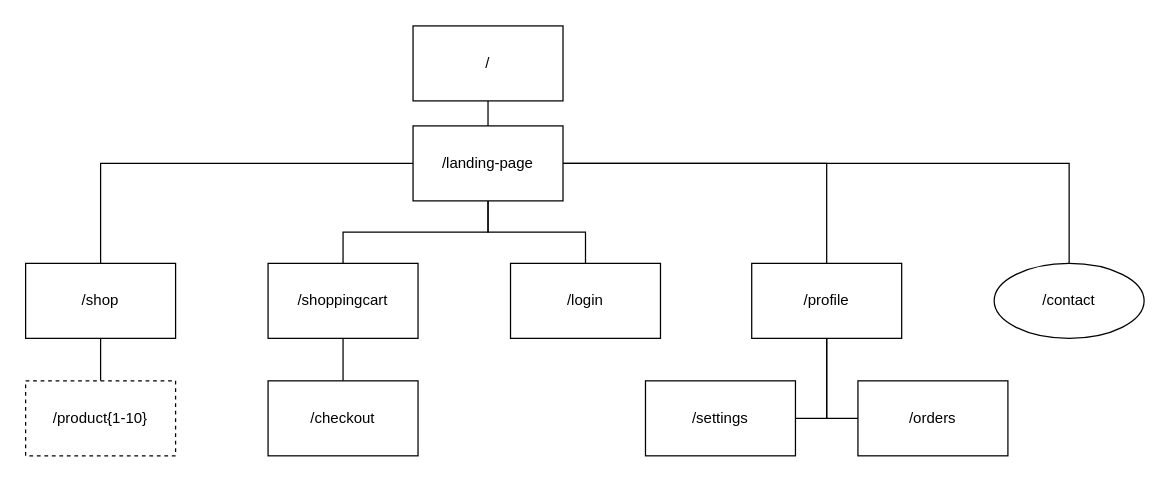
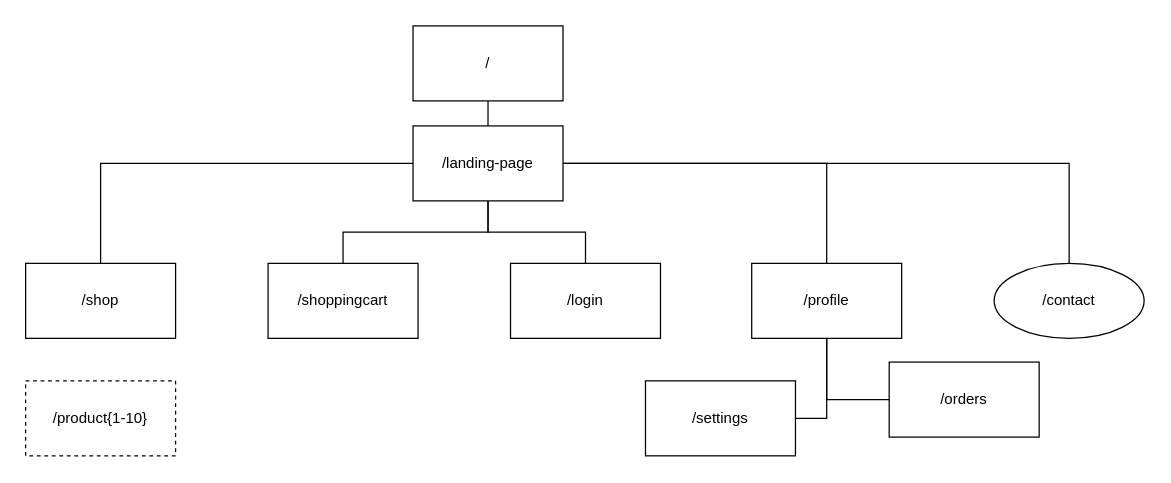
(101, 360) -> none
(343, 360) -> none
(343, 418) -> none
(933, 418) -> (964, 399)
